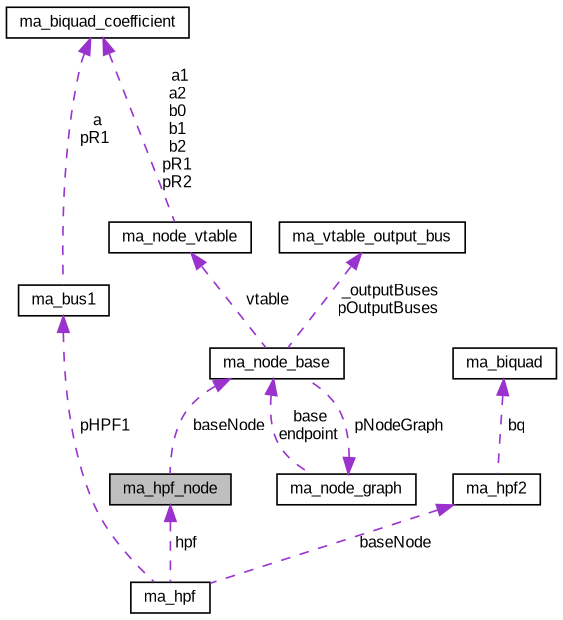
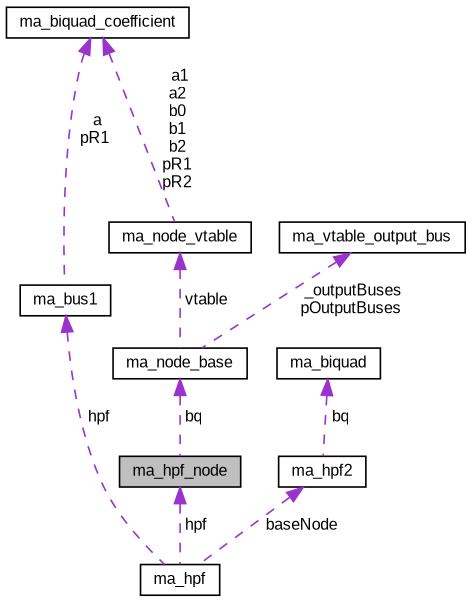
(103, 426) -> (97, 418)
(227, 426) -> (191, 418)
(346, 489) -> none
